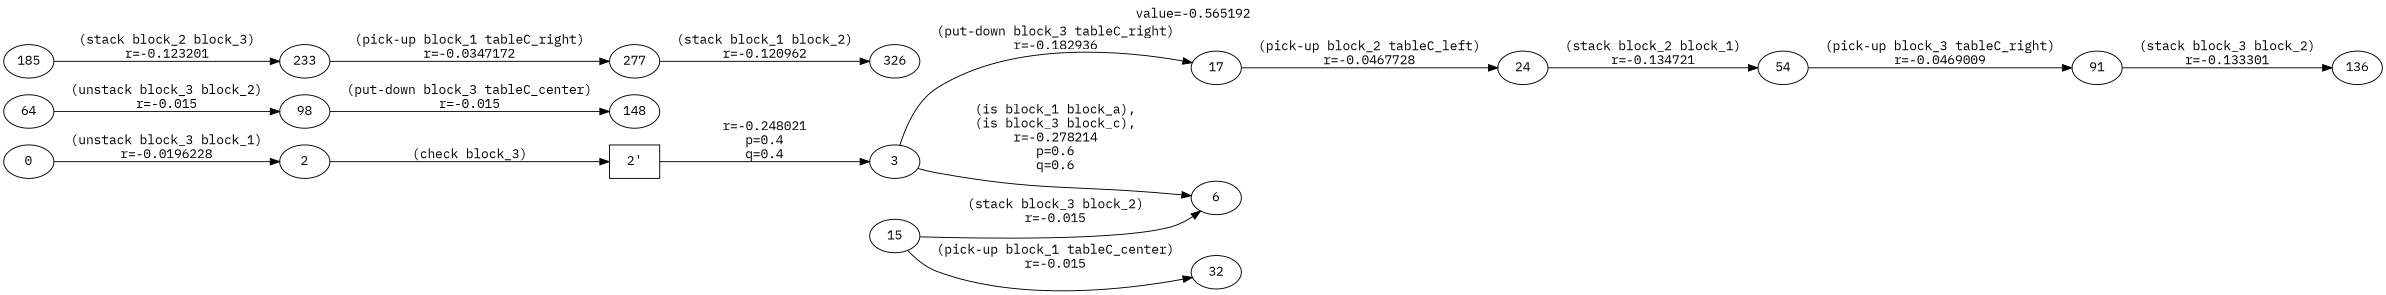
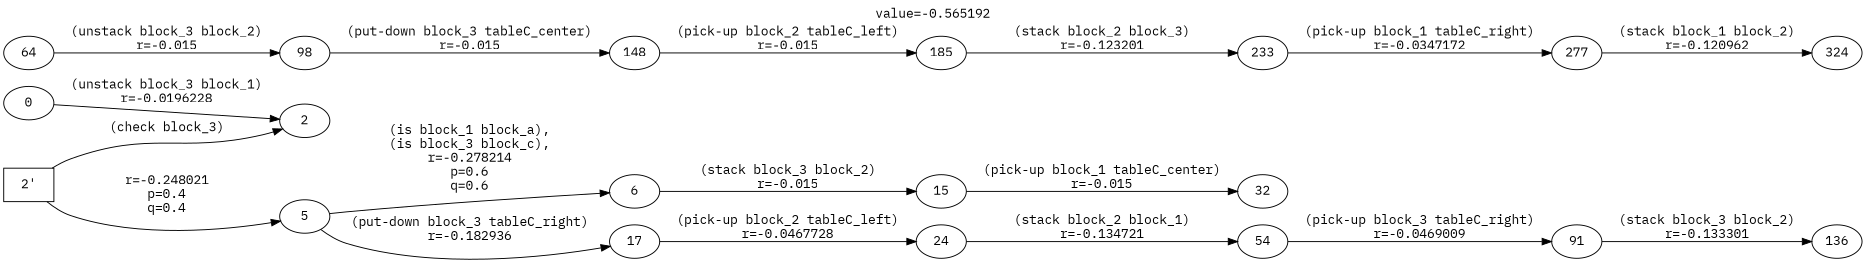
none -> (783, 53)
(895, 61) -> (1837, 53)
(465, 162) -> (161, 143)
(895, 162) -> (305, 216)
(1058, 238) -> (783, 191)
